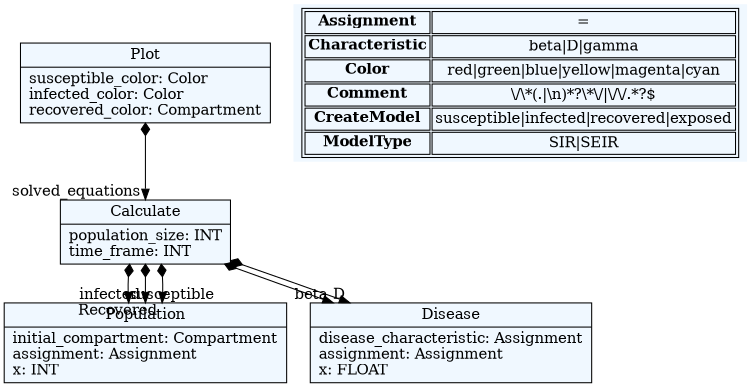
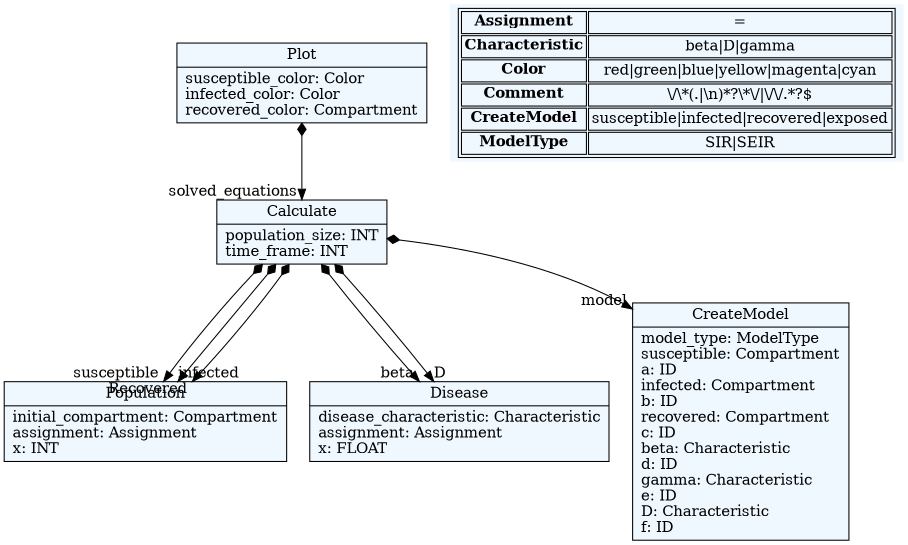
(451, 339) -> (459, 417)
none -> (741, 422)
